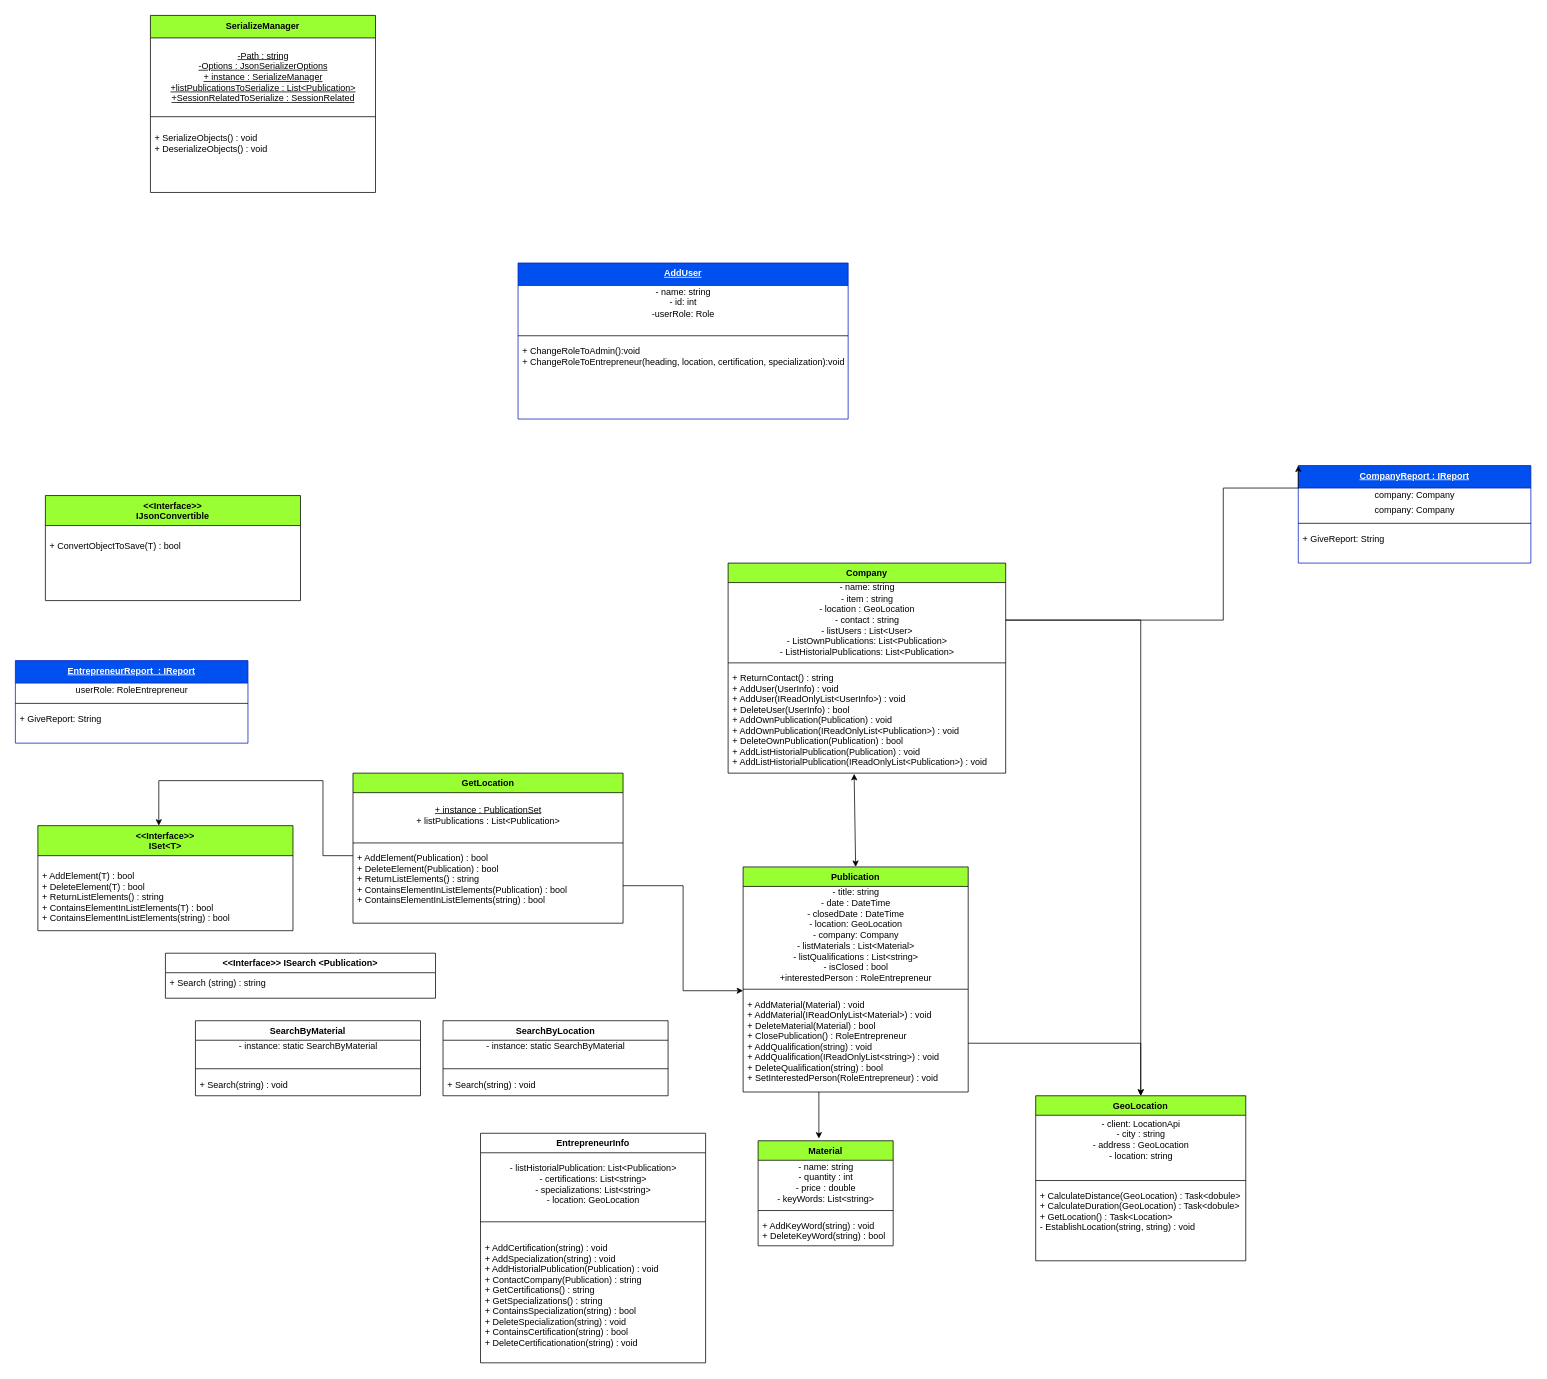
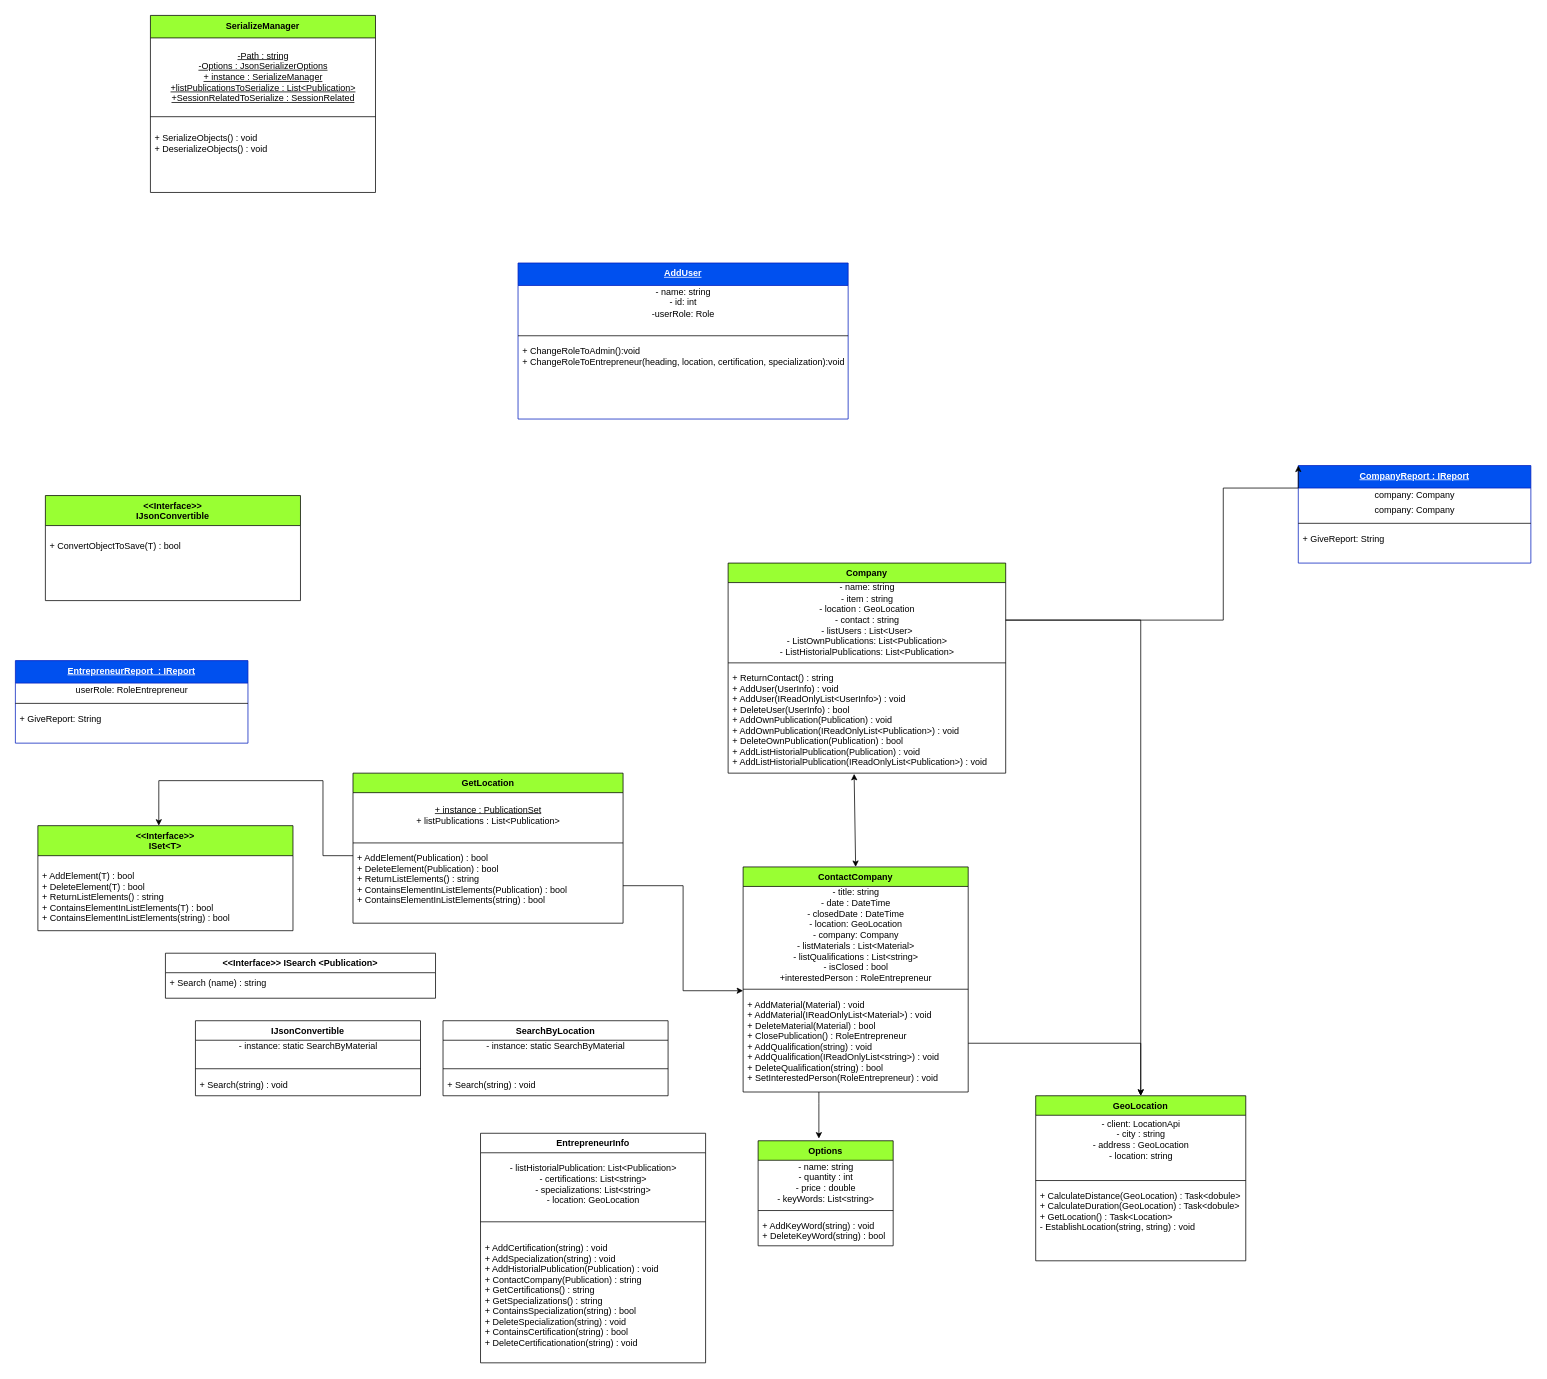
(855, 877) -> (855, 877)
(227, 983) -> (223, 983)
(308, 1031) -> (308, 1031)
(825, 1151) -> (825, 1151)
